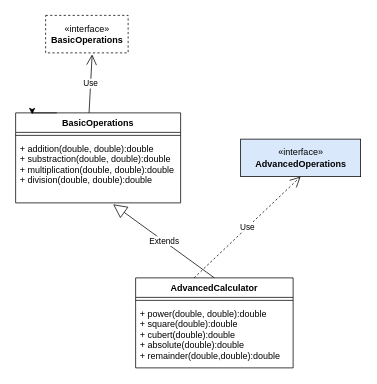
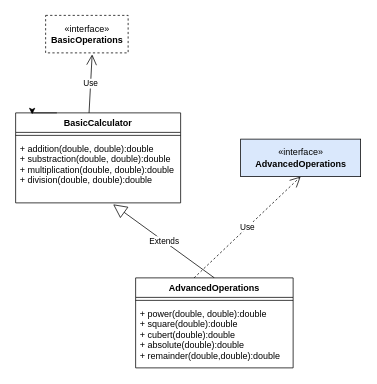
(98, 123) -> (98, 123)
(214, 288) -> (214, 288)
